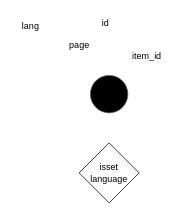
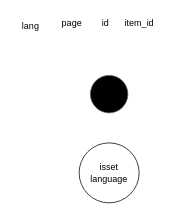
(79, 45) -> (72, 23)
(147, 57) -> (139, 23)
(109, 173) -> (109, 173)
